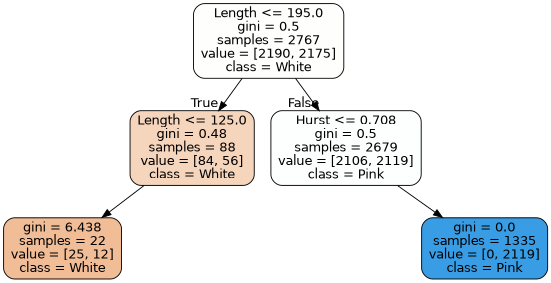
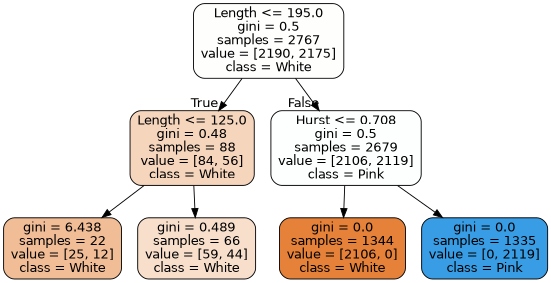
none -> (197, 248)
none -> (342, 248)
